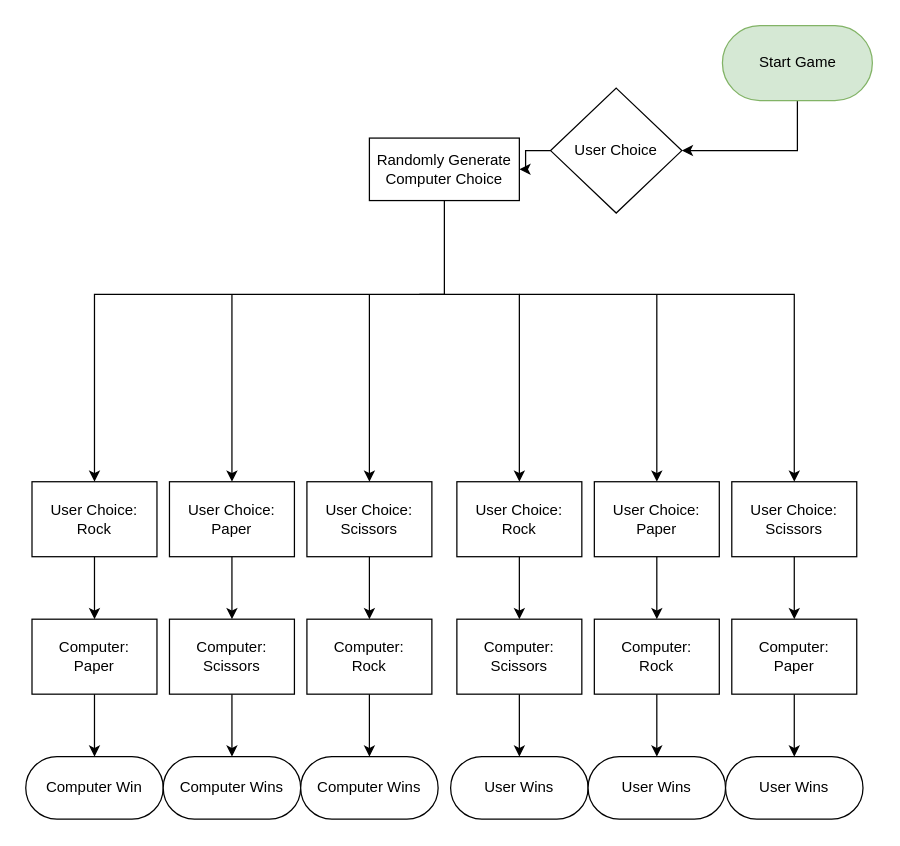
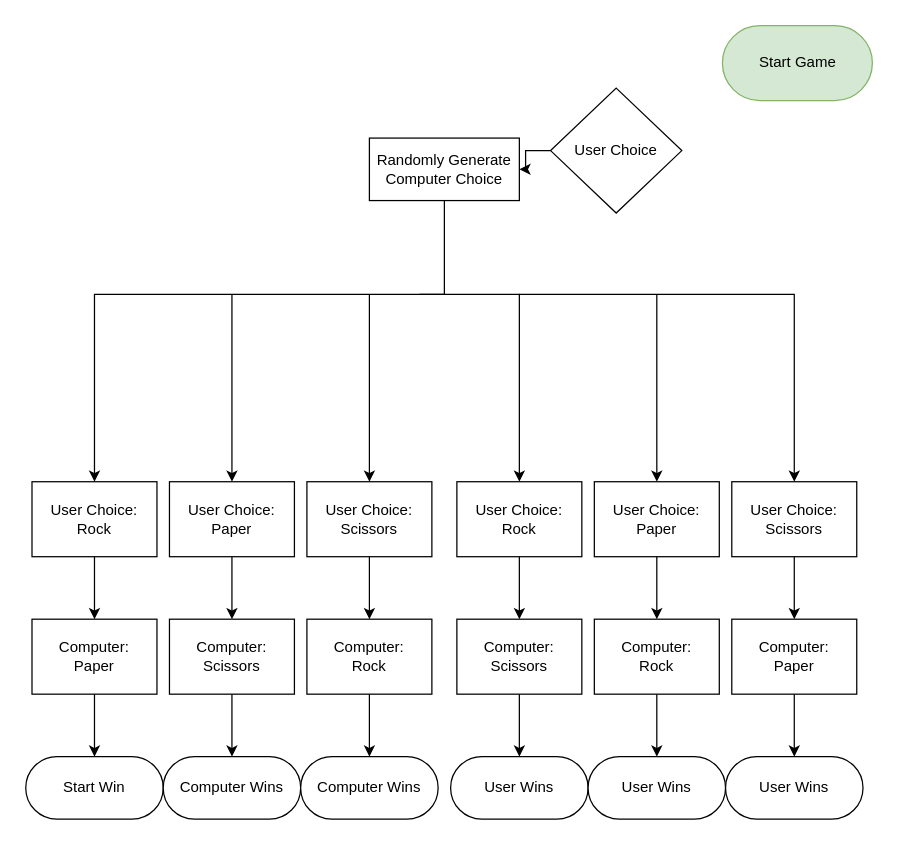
(769, 151) -> none
(94, 788) -> (94, 788)
